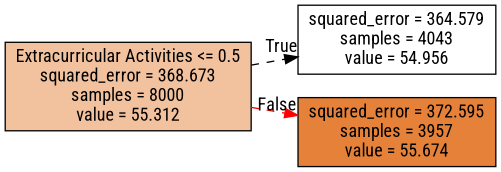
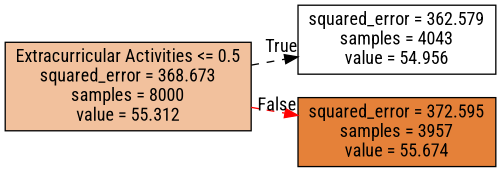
(397, 40) -> (397, 40)
